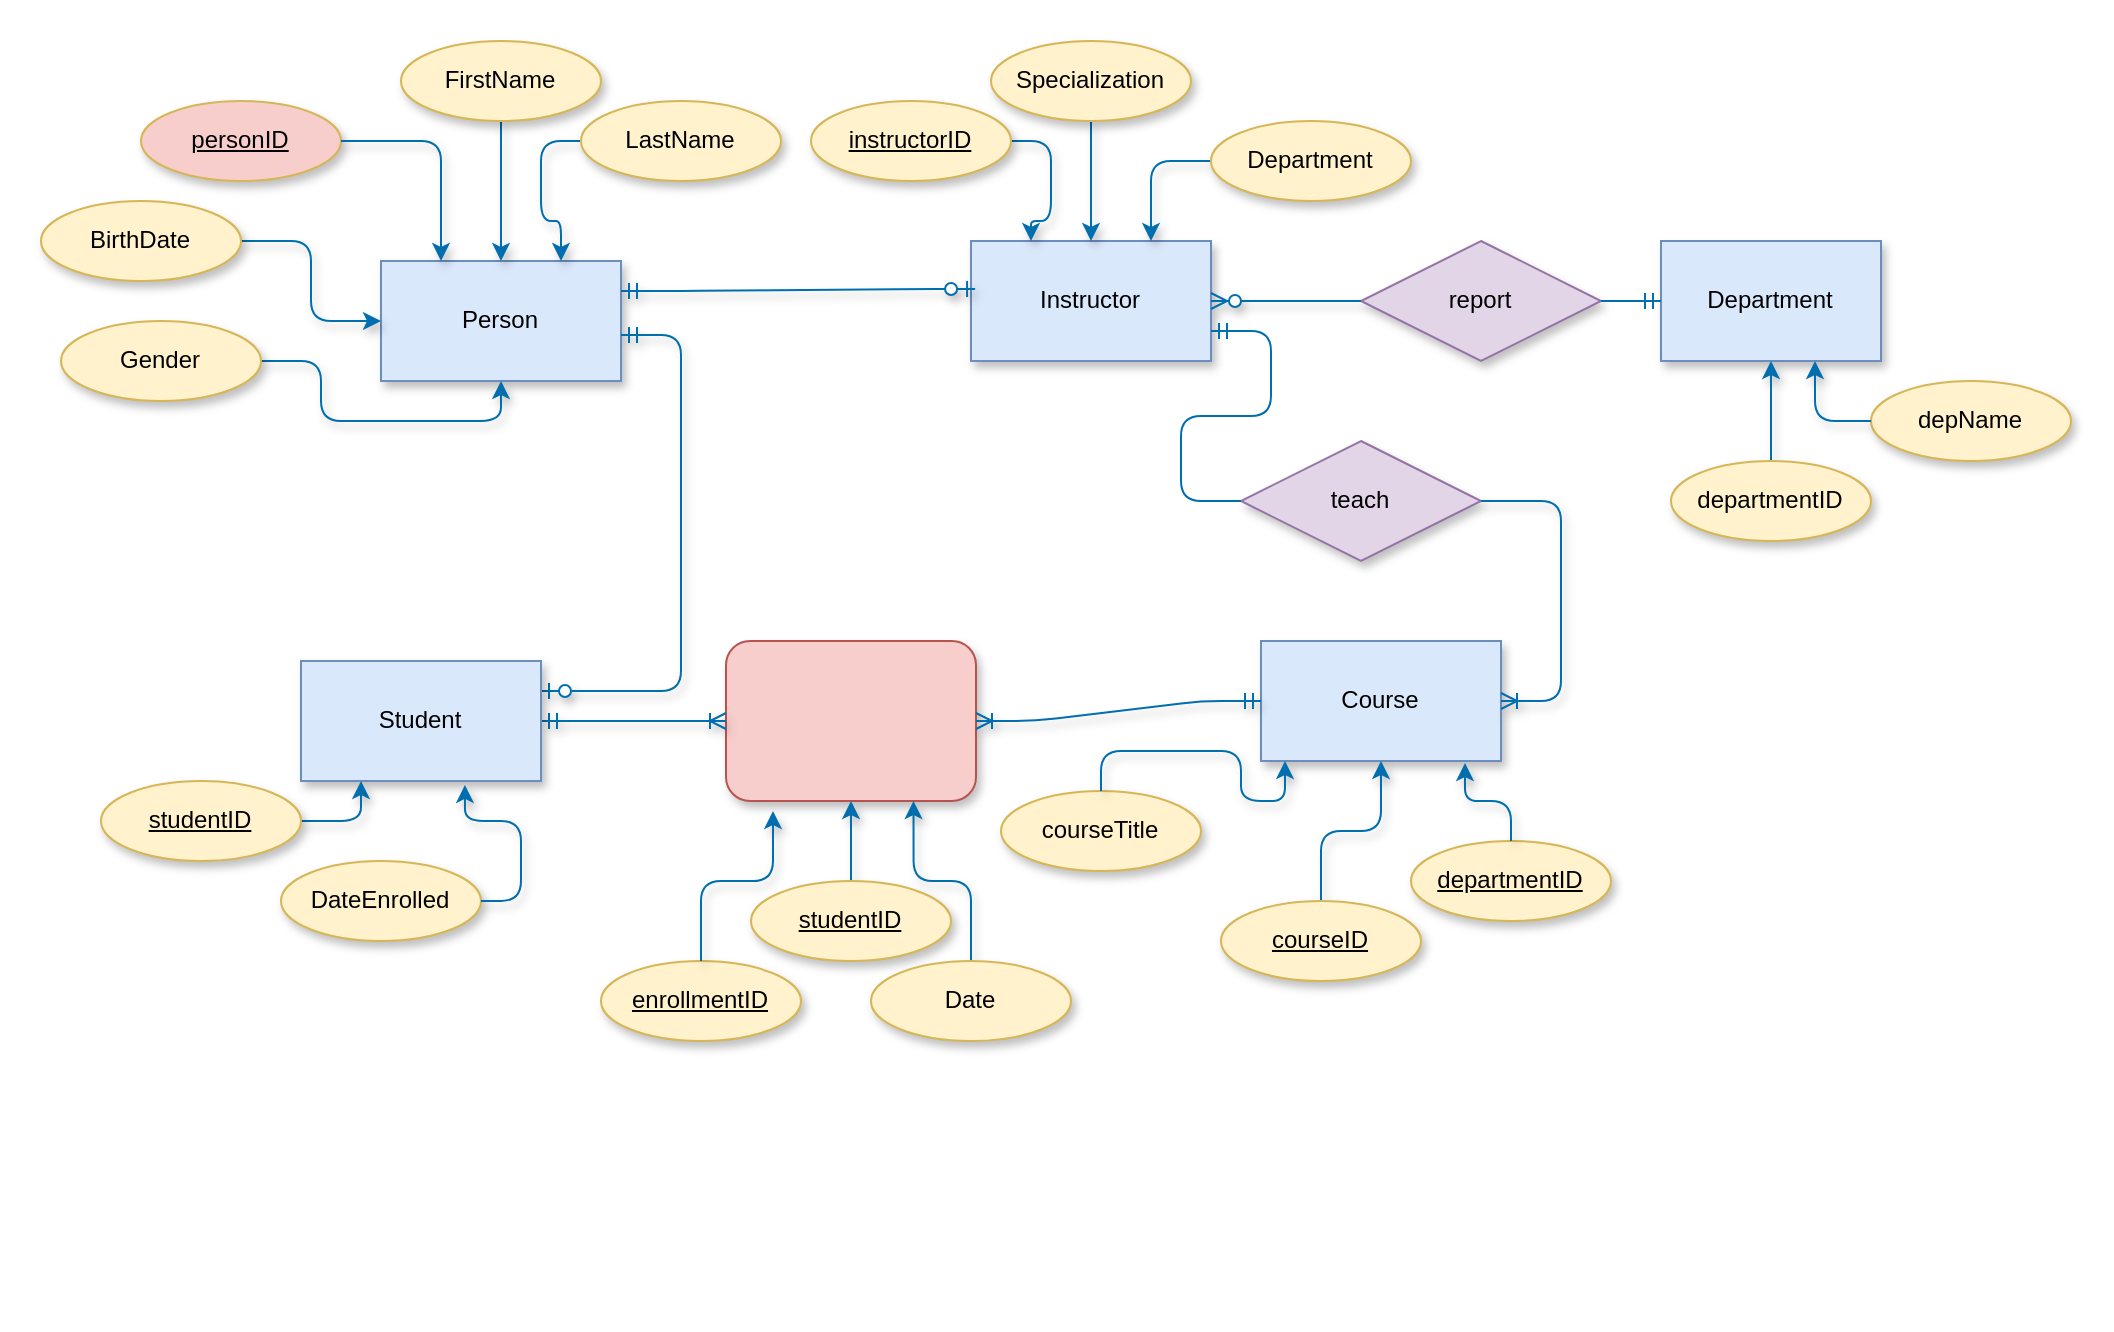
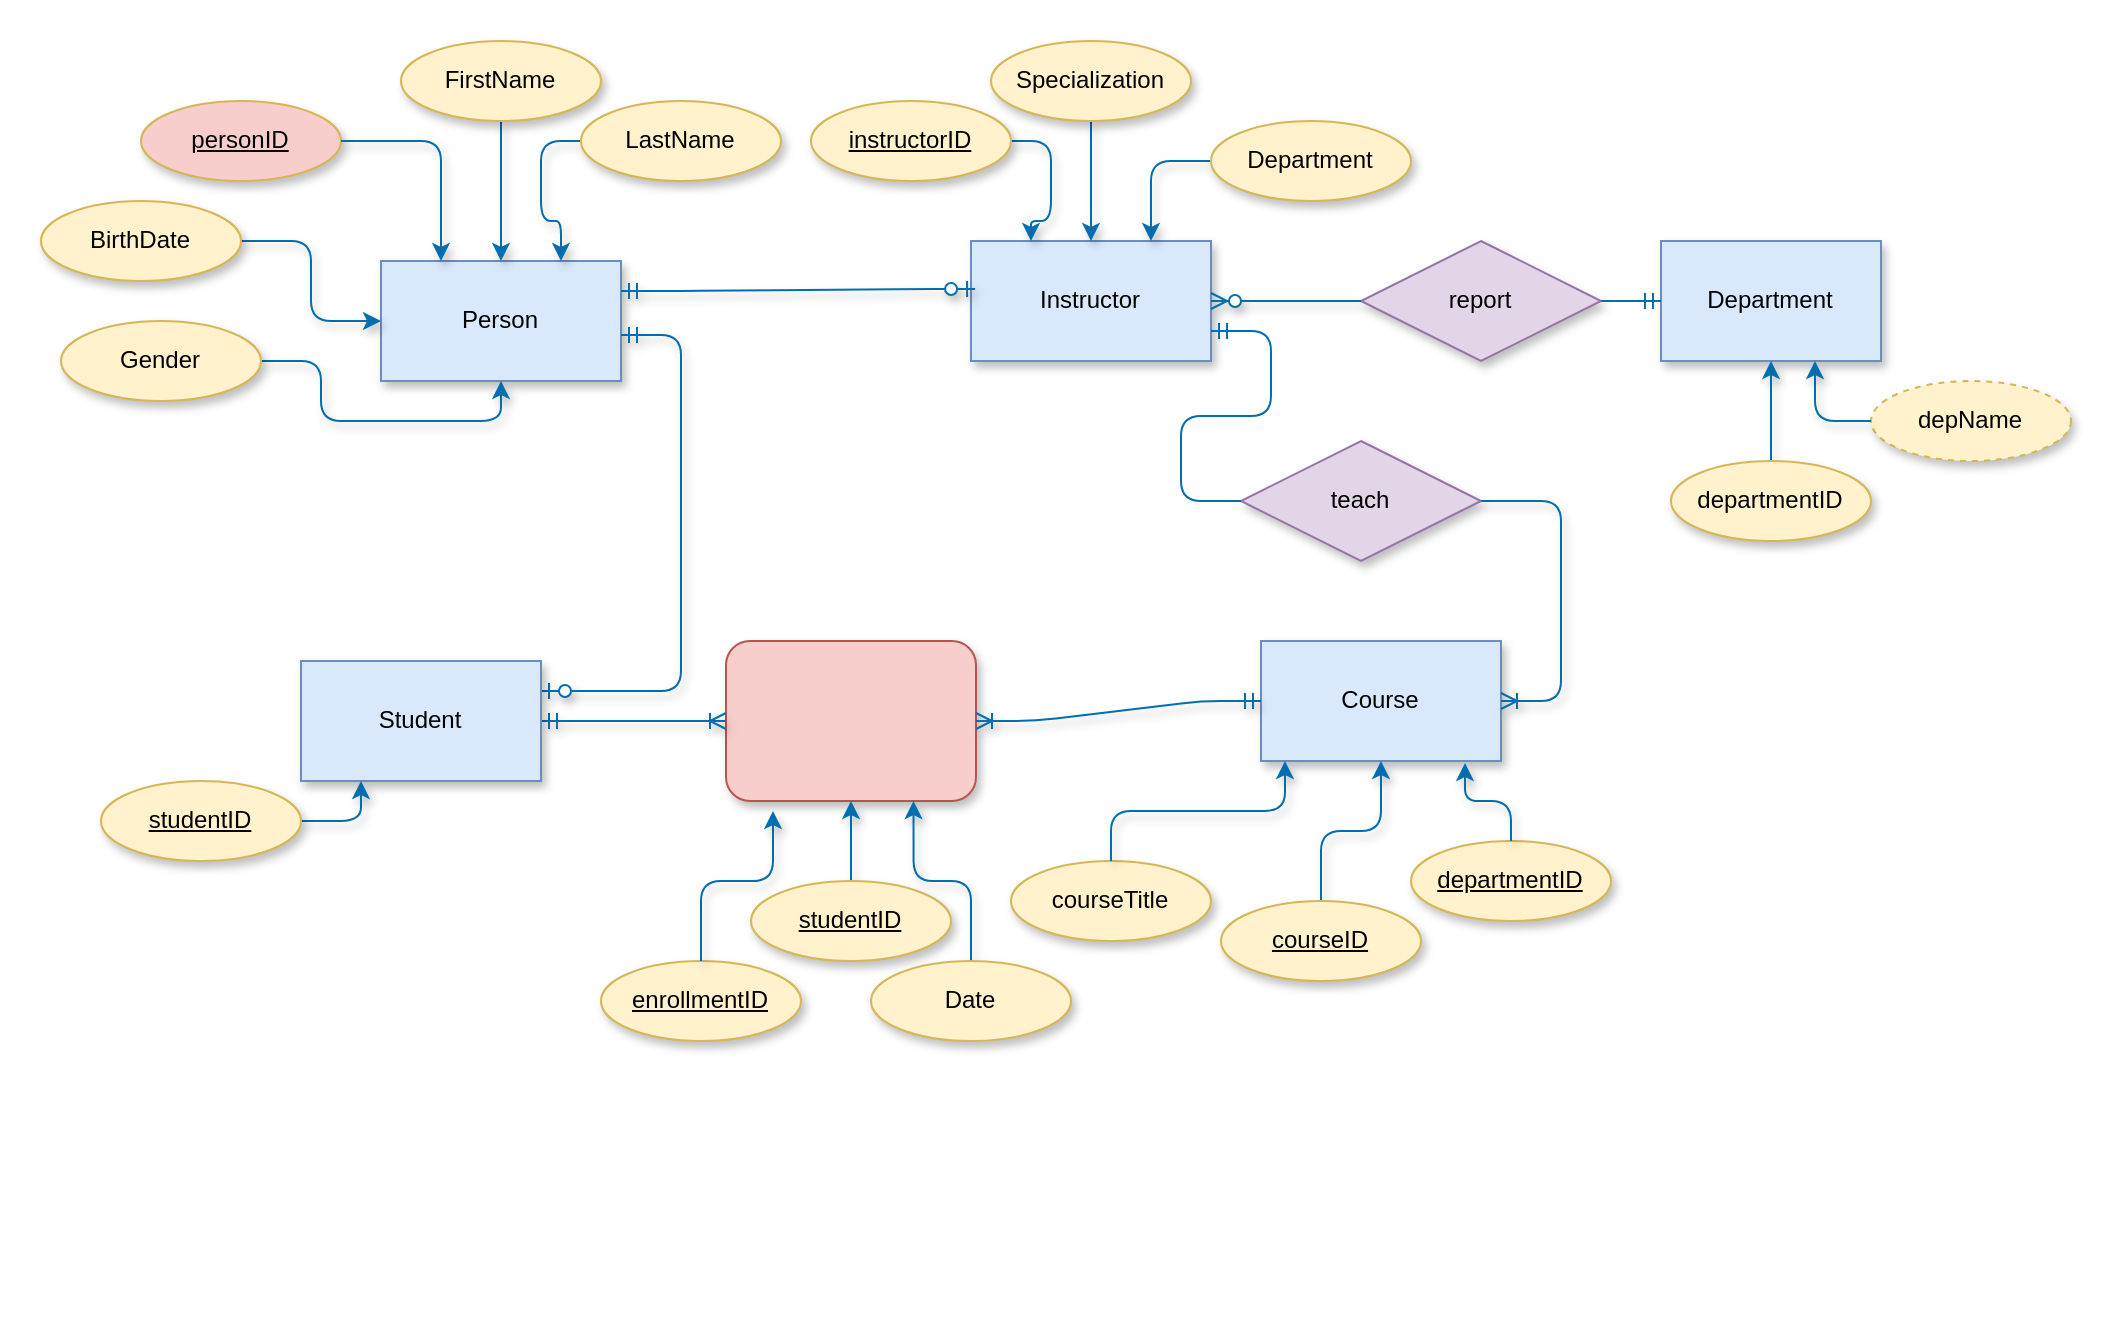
(1971, 421) -> (1971, 421)
(1101, 831) -> (1111, 901)
(521, 847) -> none
(381, 901) -> none
